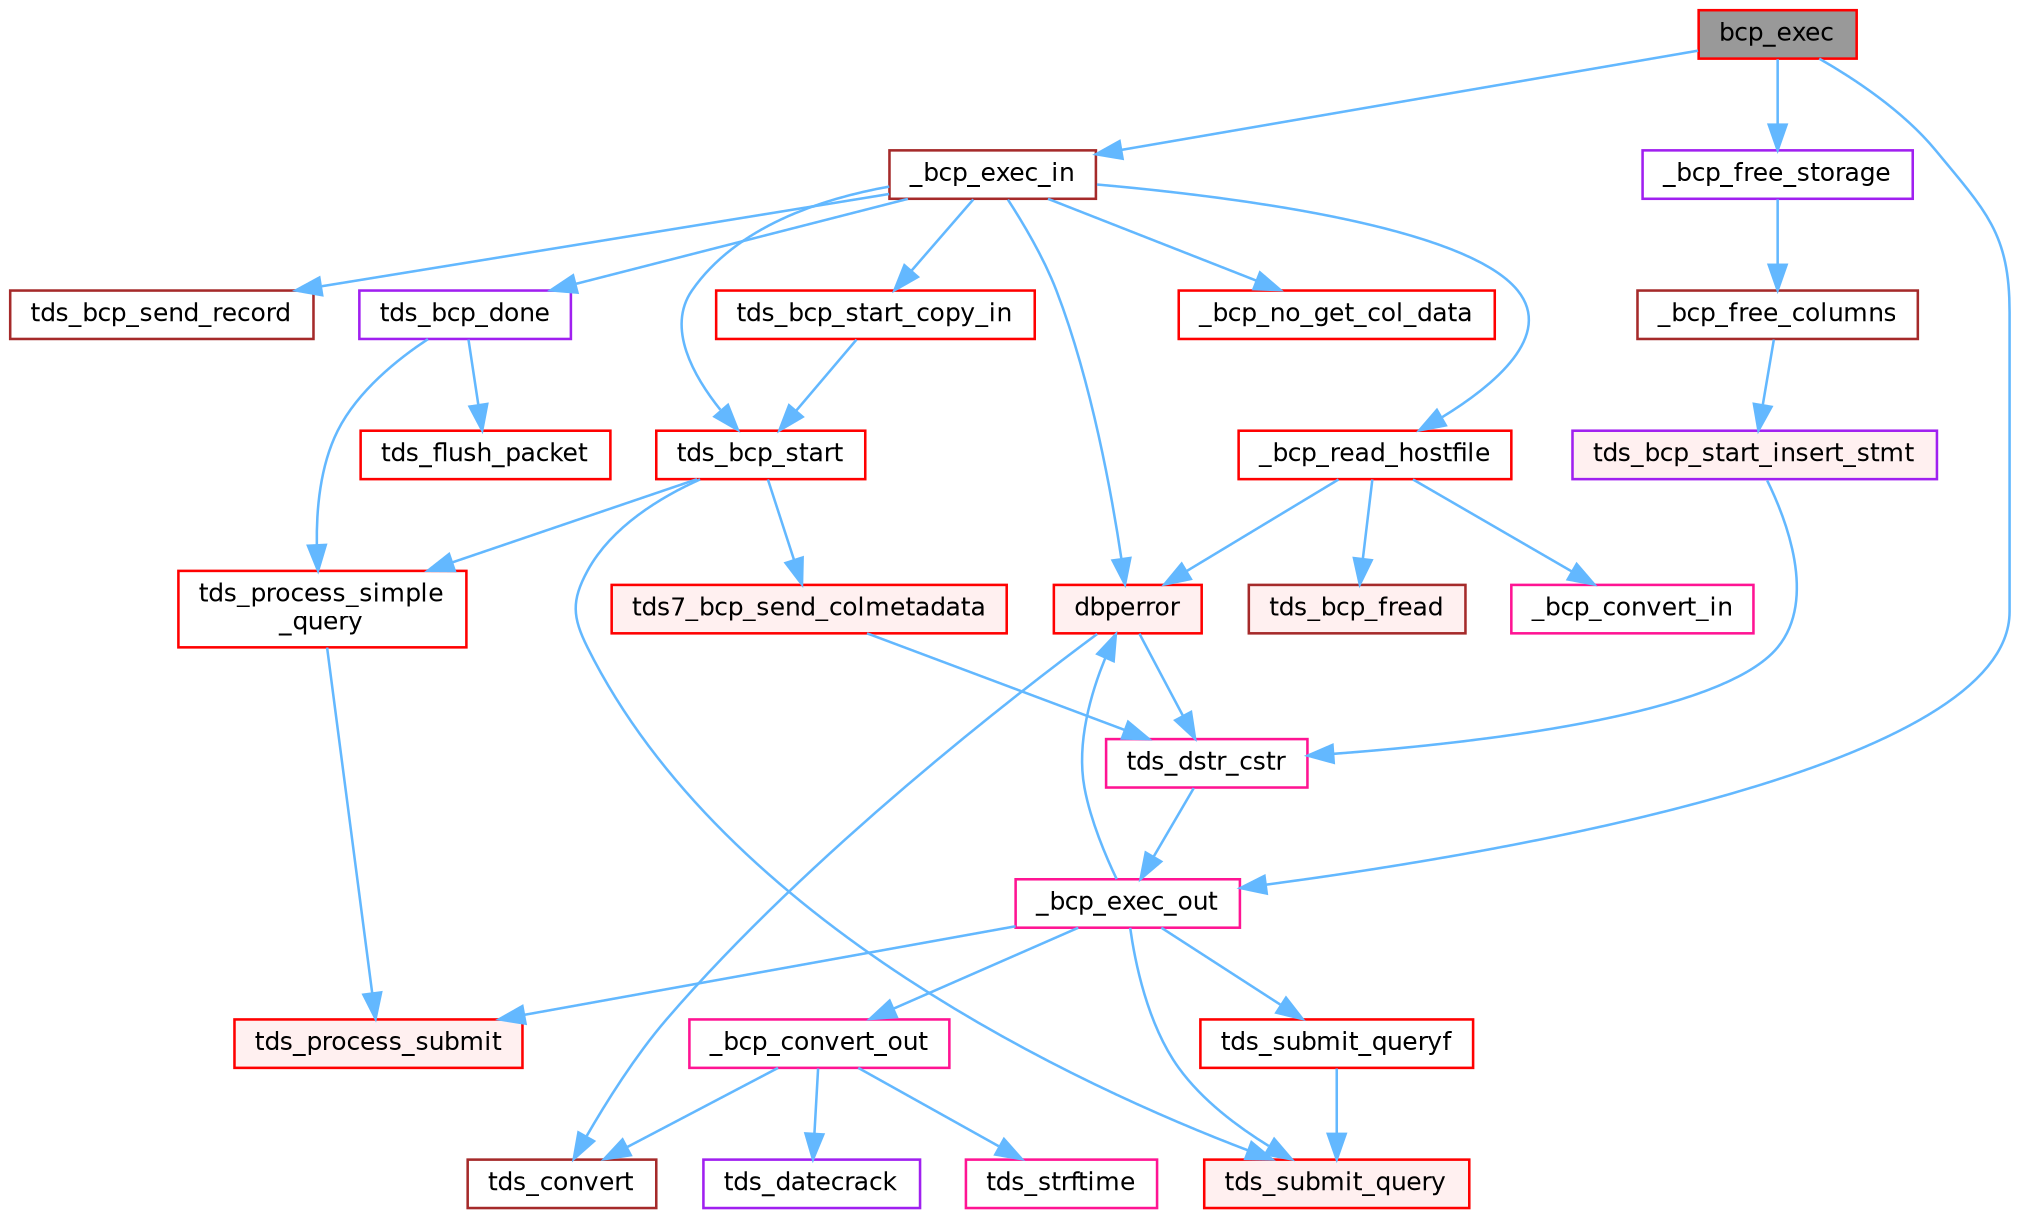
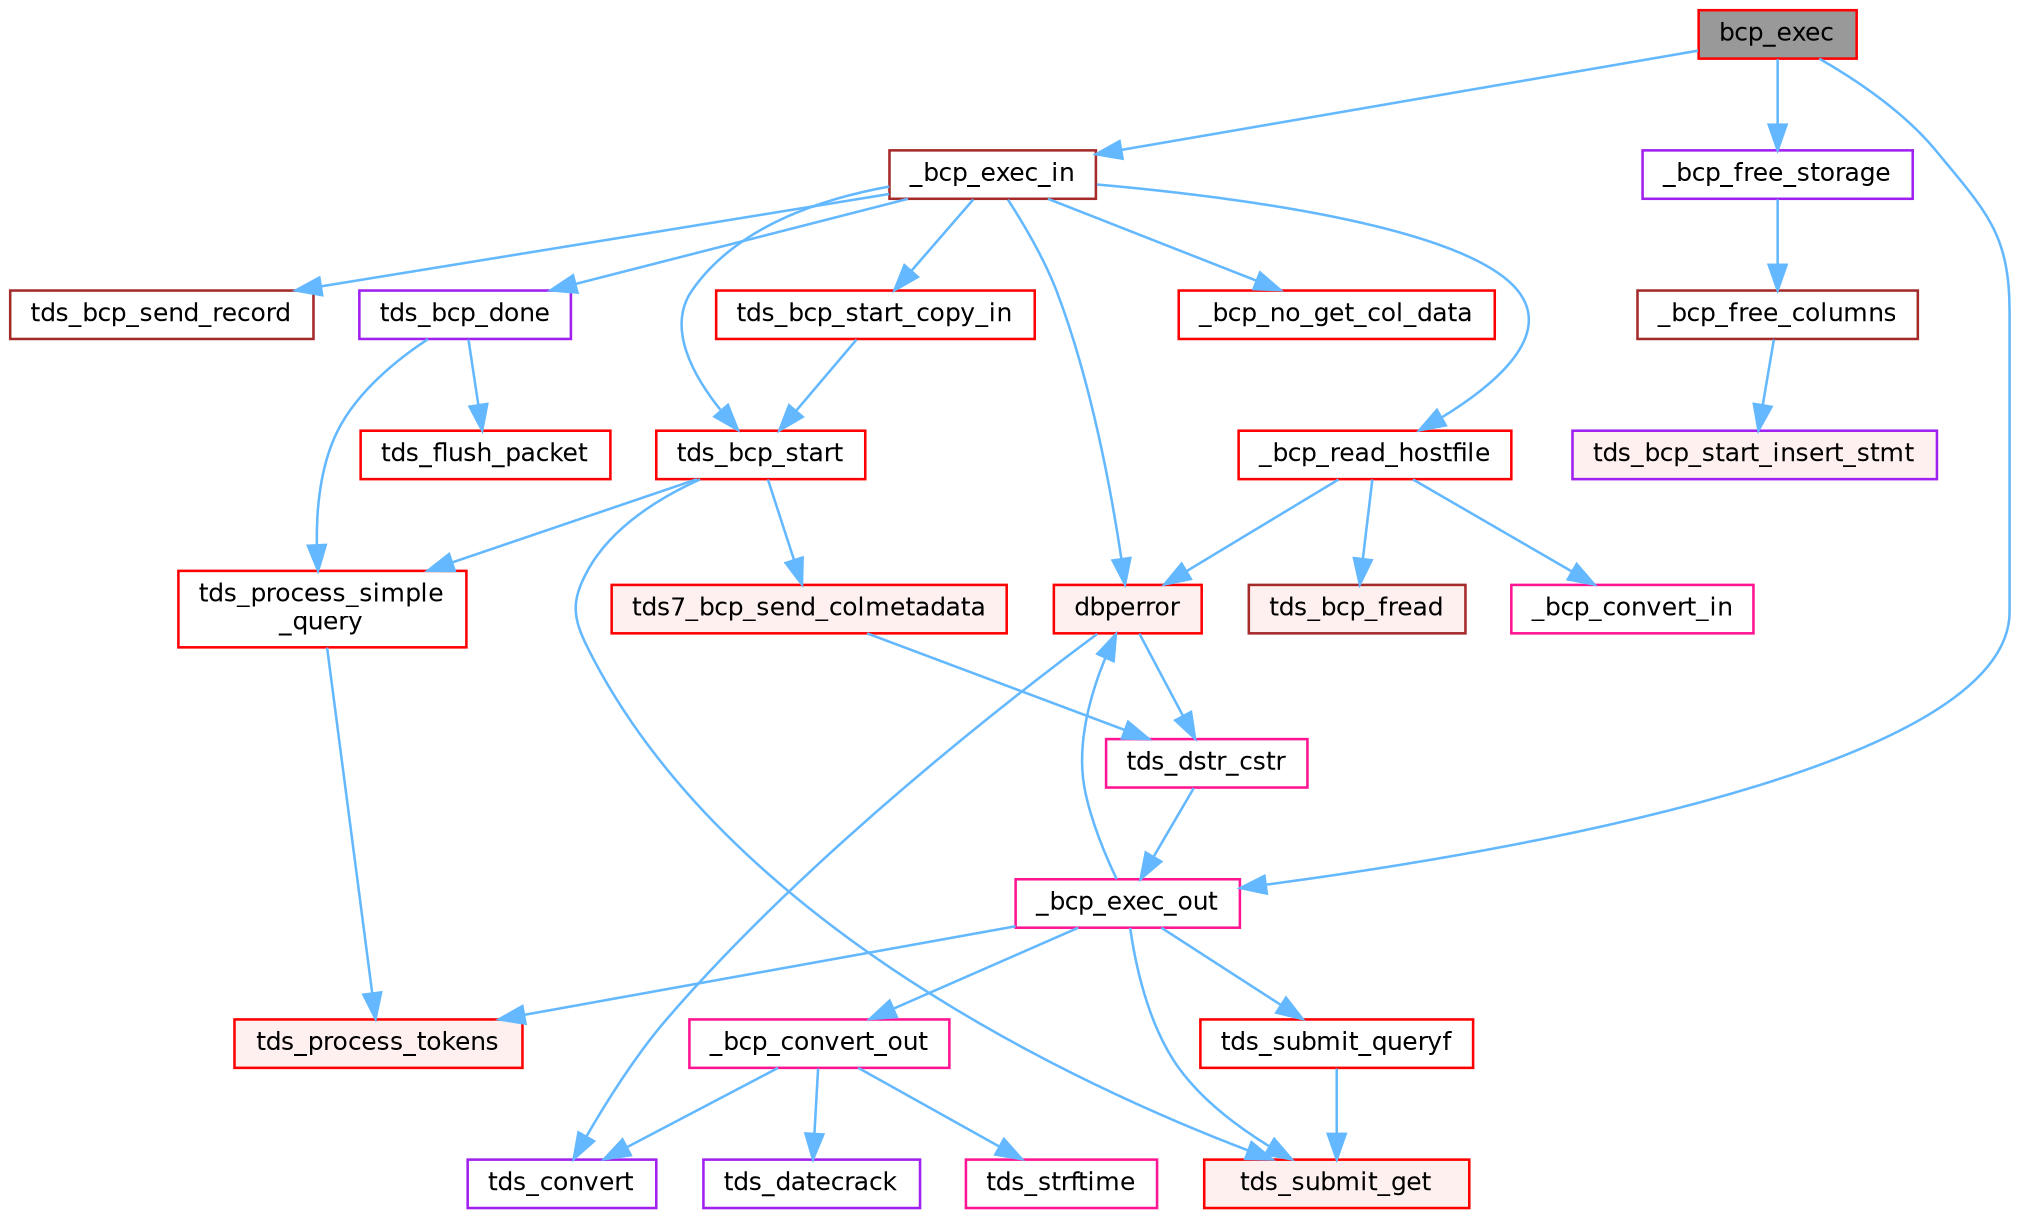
(1650, 708) -> none
(378, 1044) -> (378, 1044)
(562, 1184) -> (562, 1184)
(1337, 1184) -> (1337, 1184)
